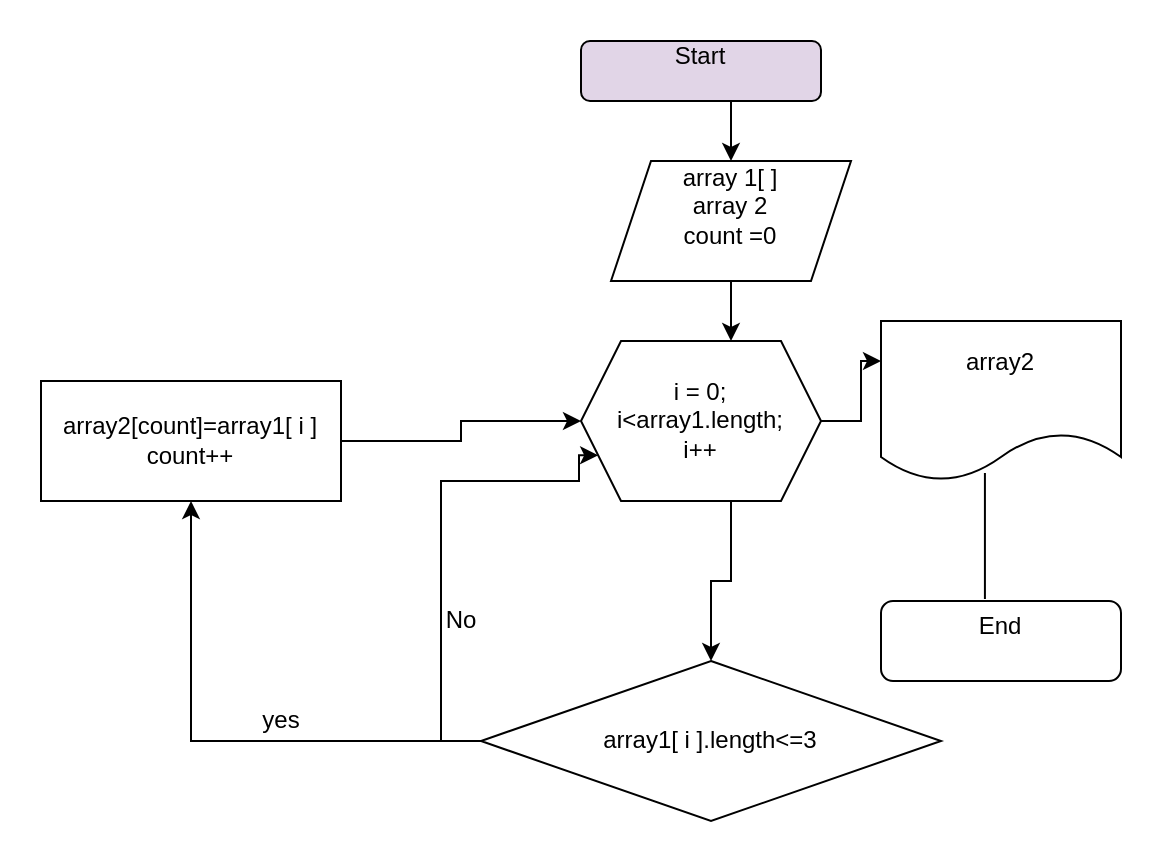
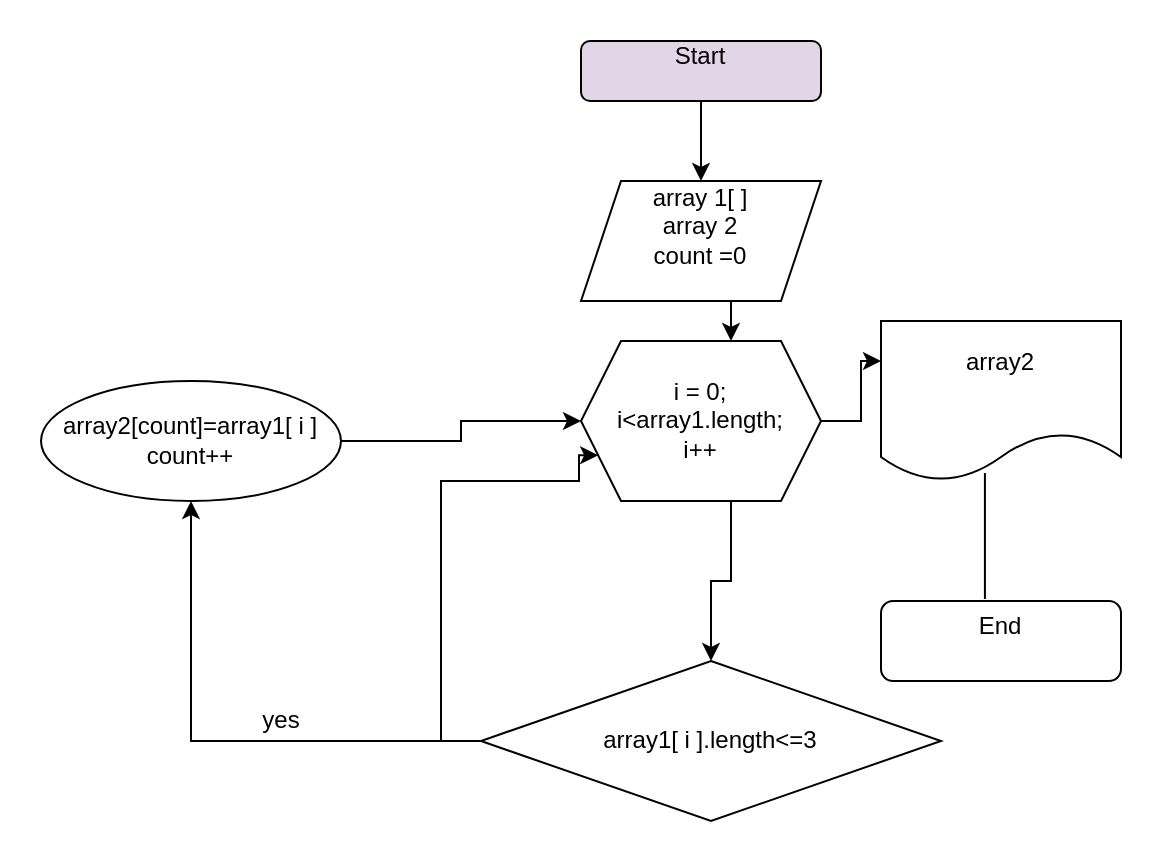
(731, 221) -> (701, 241)
(191, 441) -> (191, 441)
(461, 621) -> none
